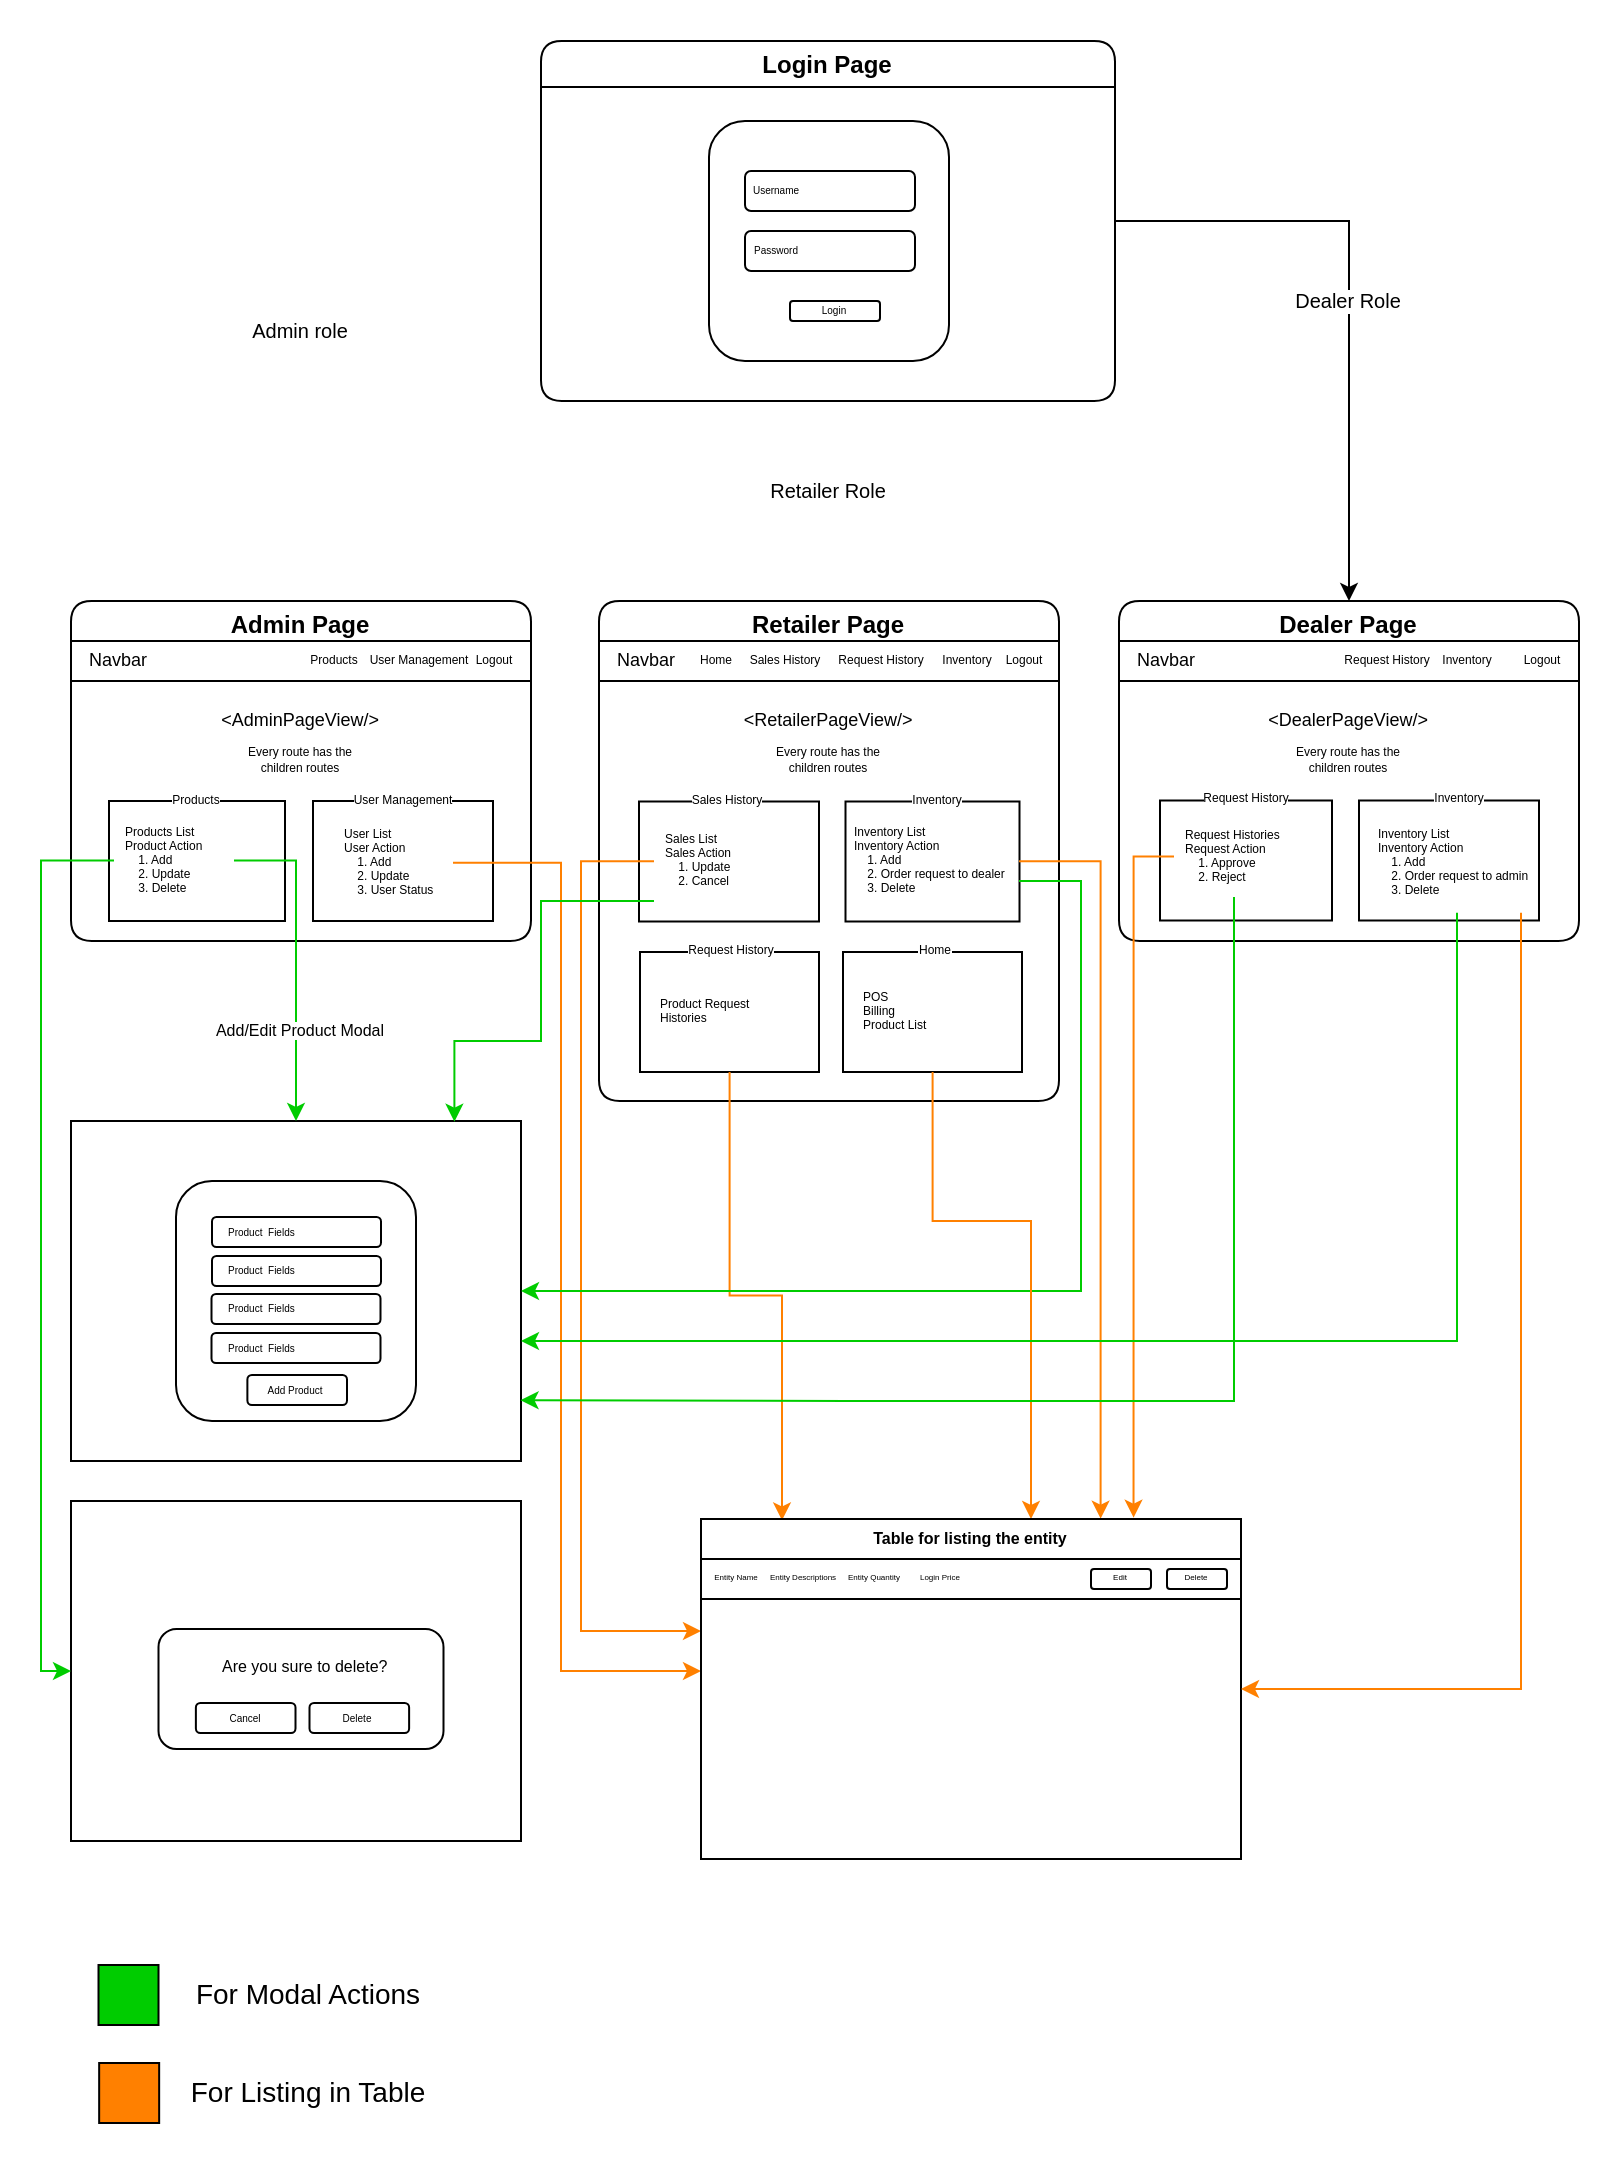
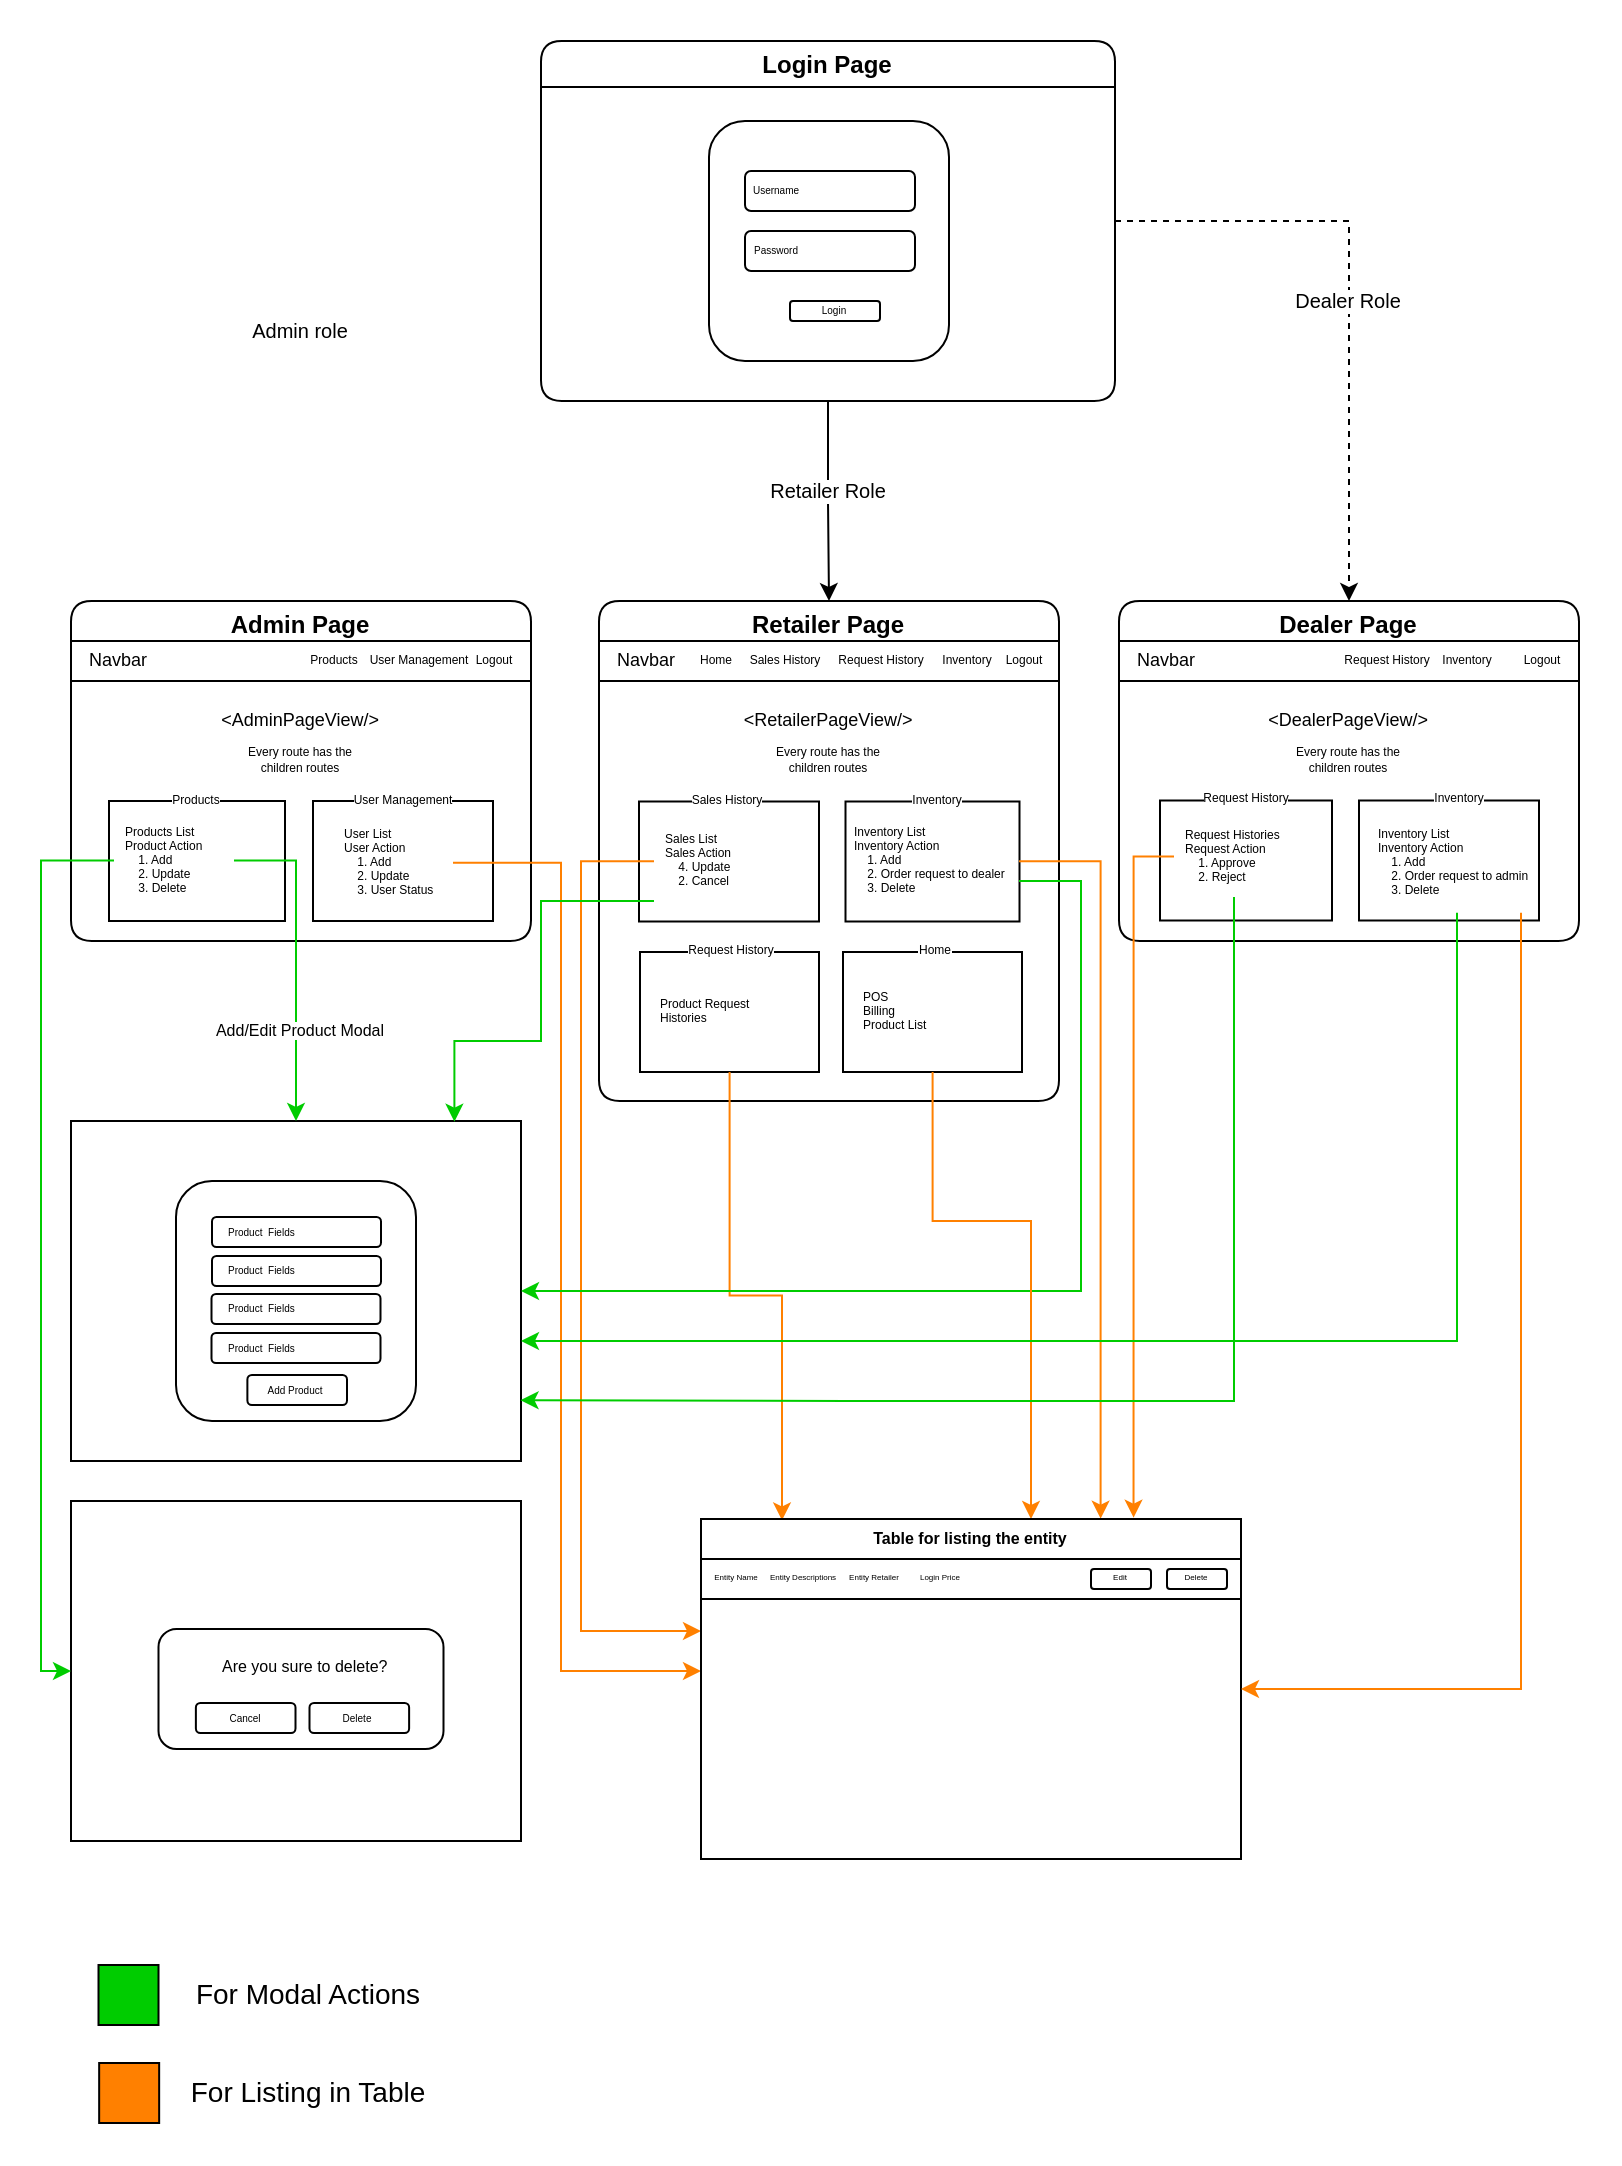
(1267, 221) -> (1267, 221)
none -> (828, 545)
(694, 839) -> (694, 839)
(875, 1579) -> (875, 1579)
